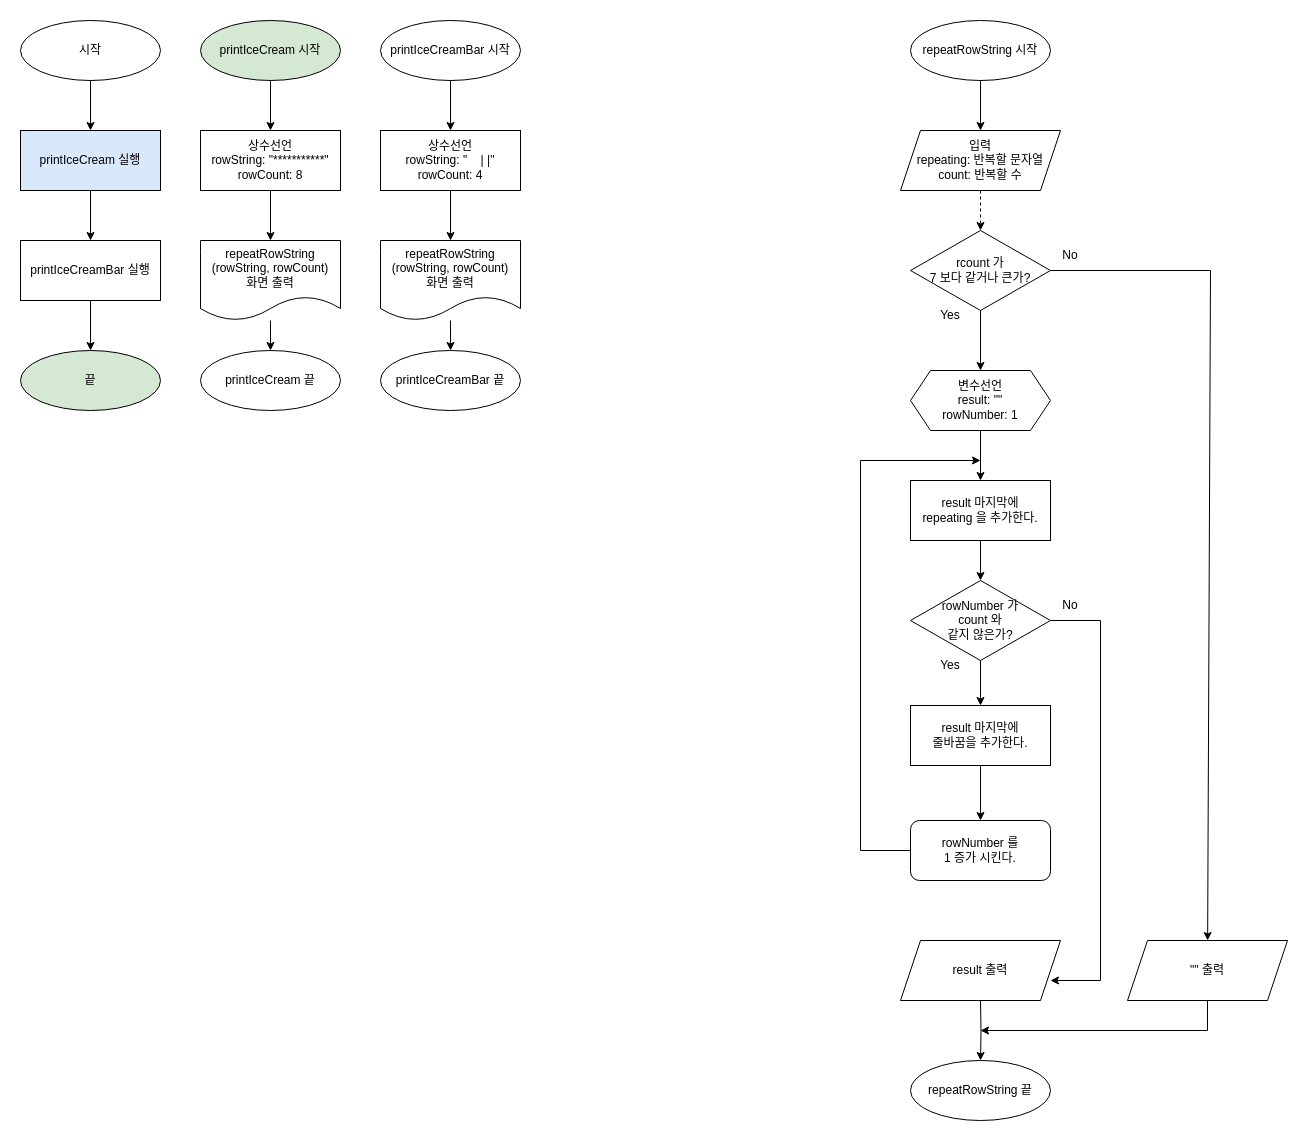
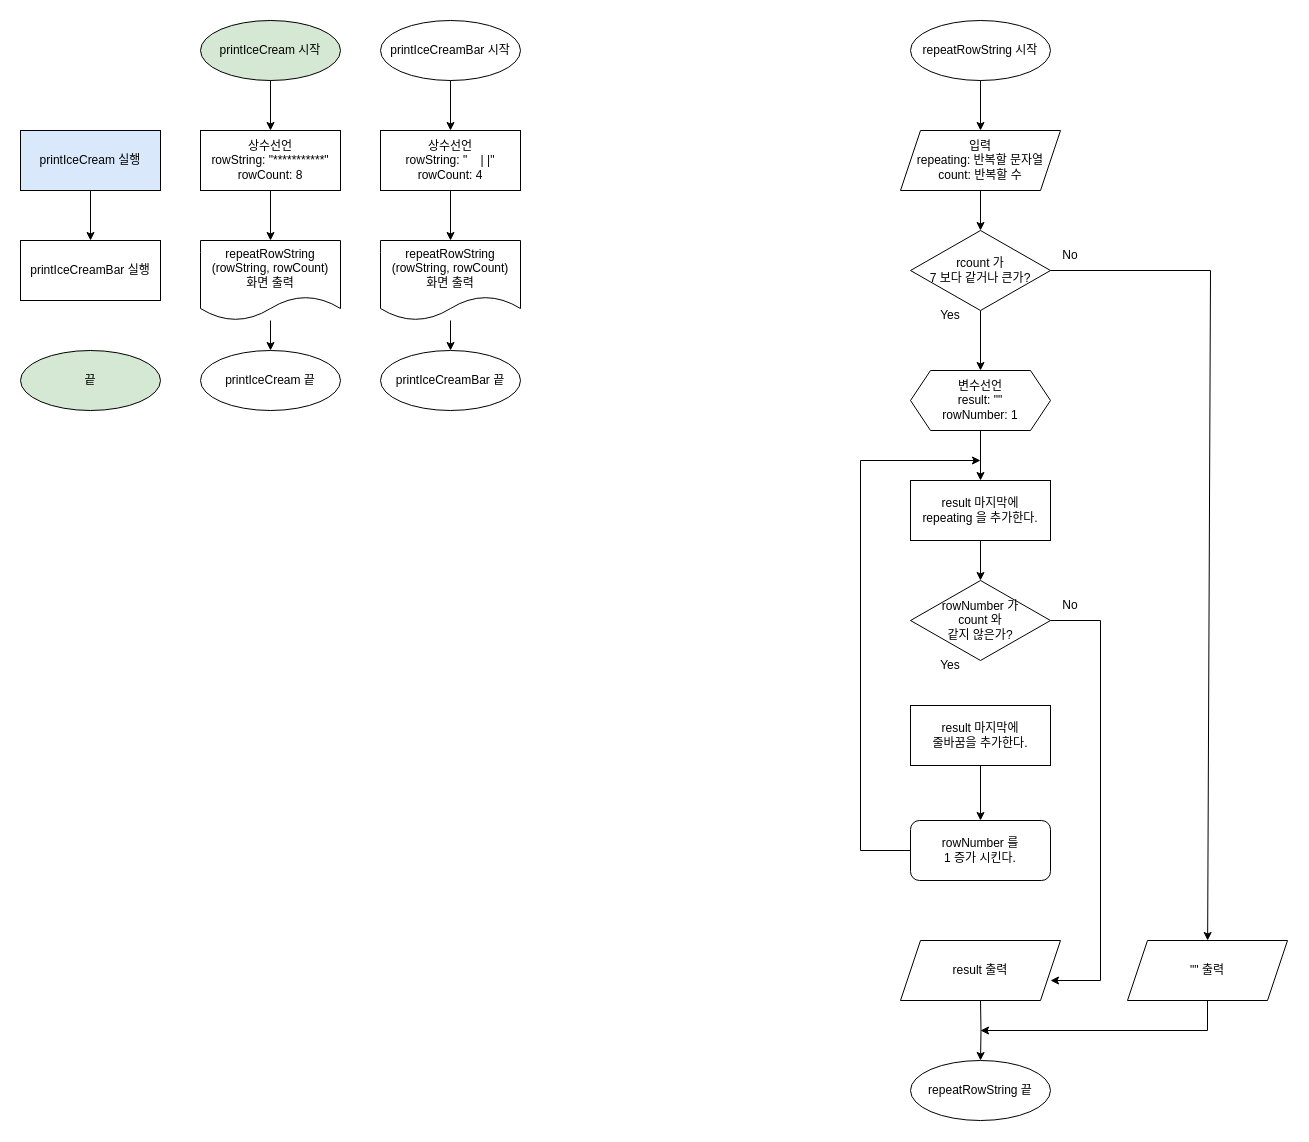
(91, 51) -> none
(91, 102) -> none
(981, 207) -> (981, 207)
(91, 322) -> none
(981, 680) -> none
